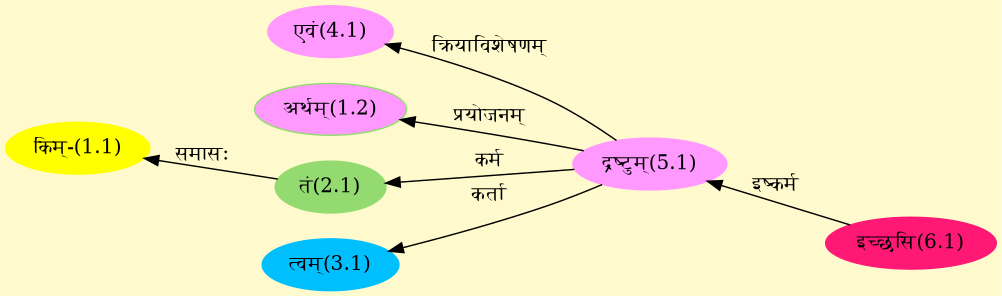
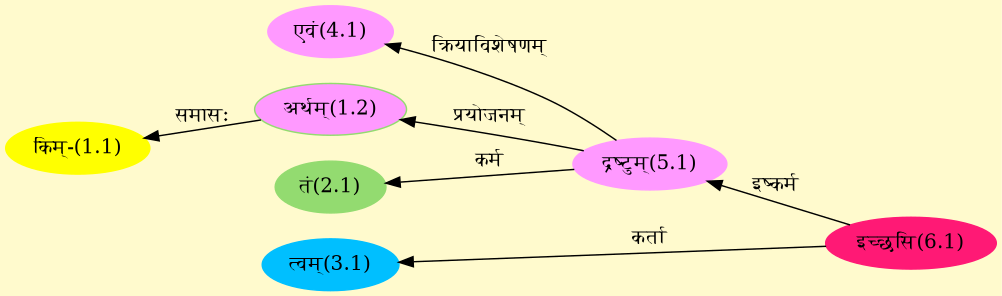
(218, 170) -> (210, 128)
(504, 220) -> (620, 254)
